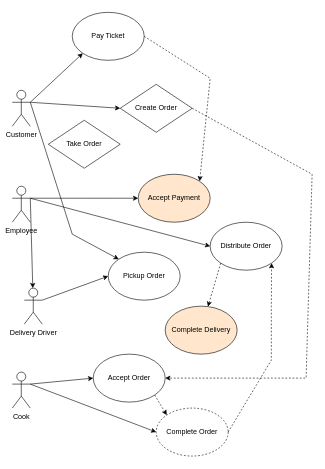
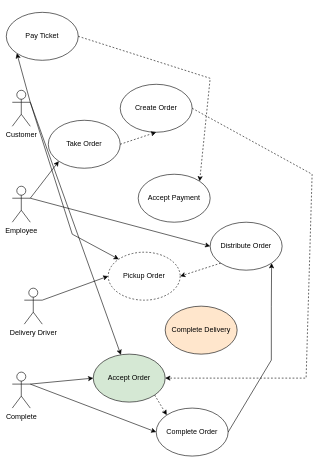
(108, 36) -> (42, 36)
(74, 105) -> (81, 243)
(156, 108) -> (156, 108)
none -> (133, 140)
(84, 144) -> (84, 144)
(132, 198) -> none
(174, 198) -> (174, 198)
(31, 241) -> (44, 180)
(144, 276) -> (144, 276)
(215, 283) -> (218, 264)
(272, 355) -> (272, 355)
(129, 378) -> (129, 378)
(22, 417) -> (22, 417)
(192, 432) -> (192, 432)
